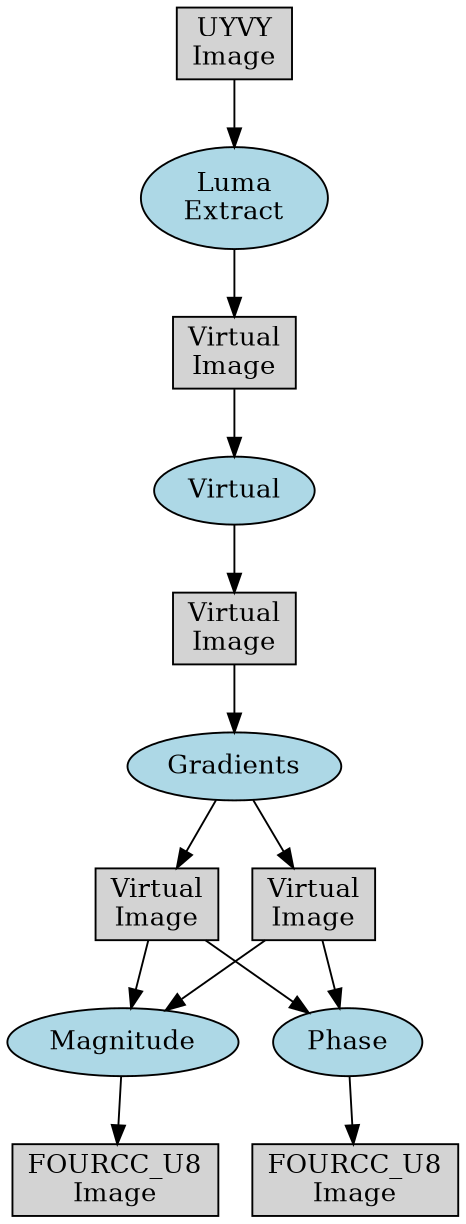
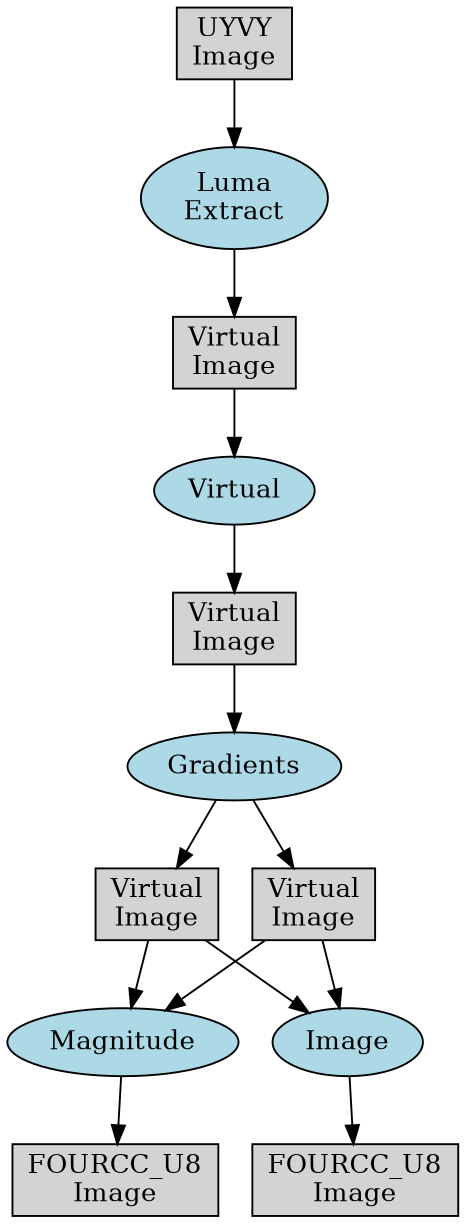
(348, 1042) -> (348, 1042)
